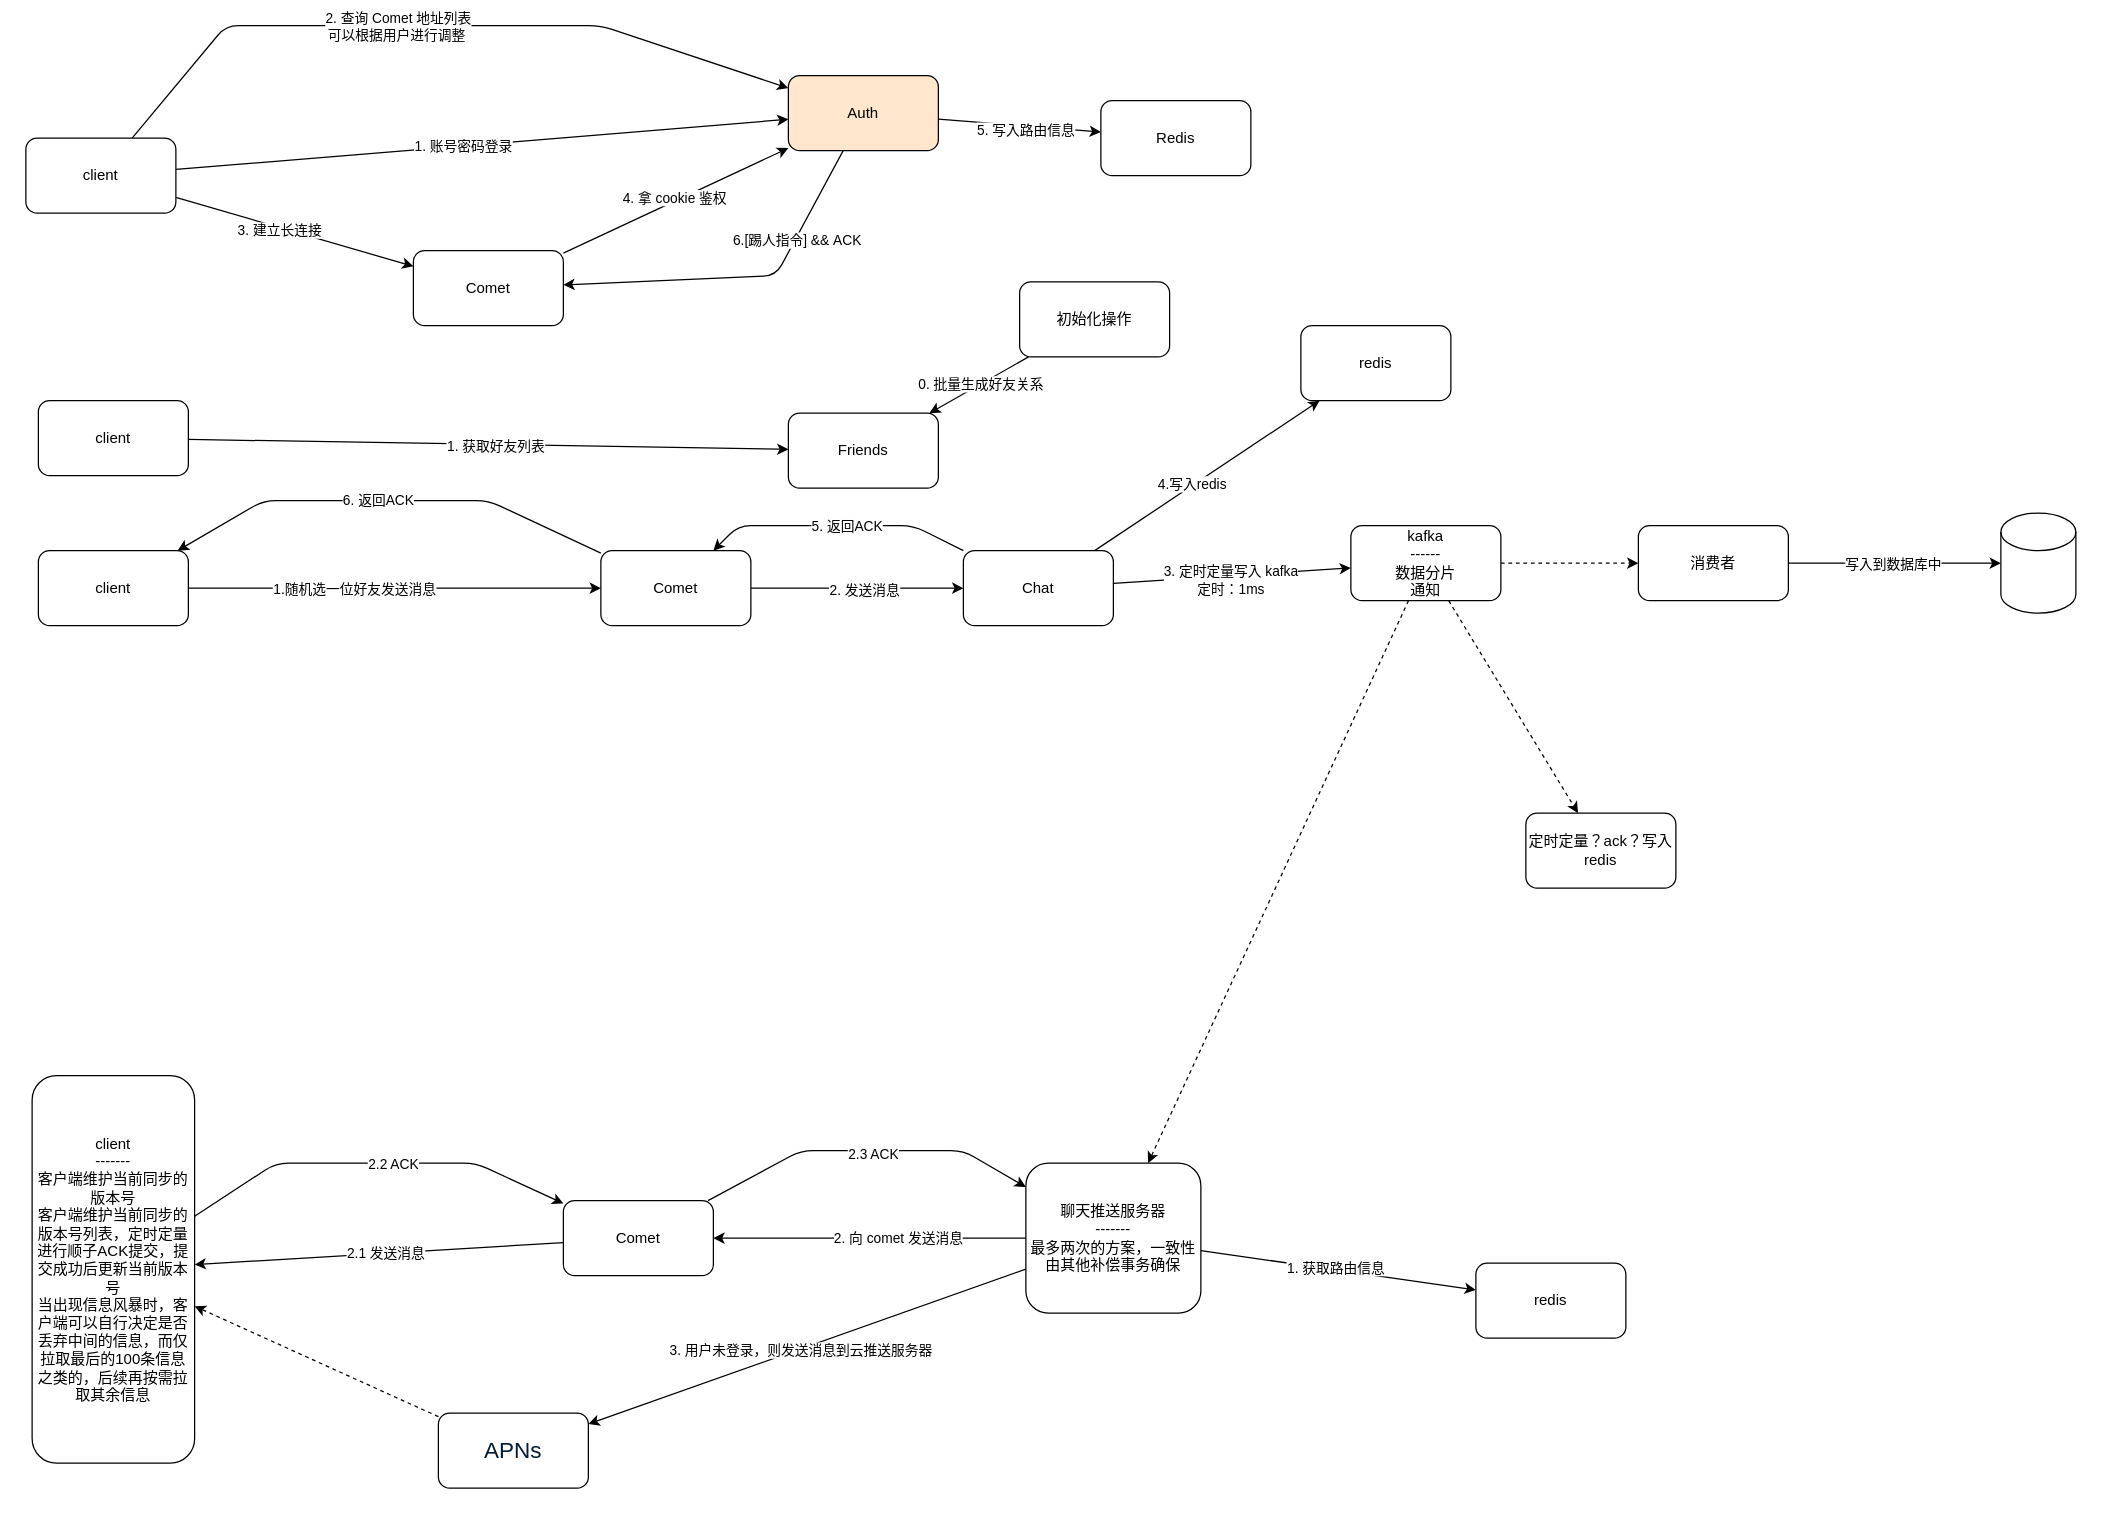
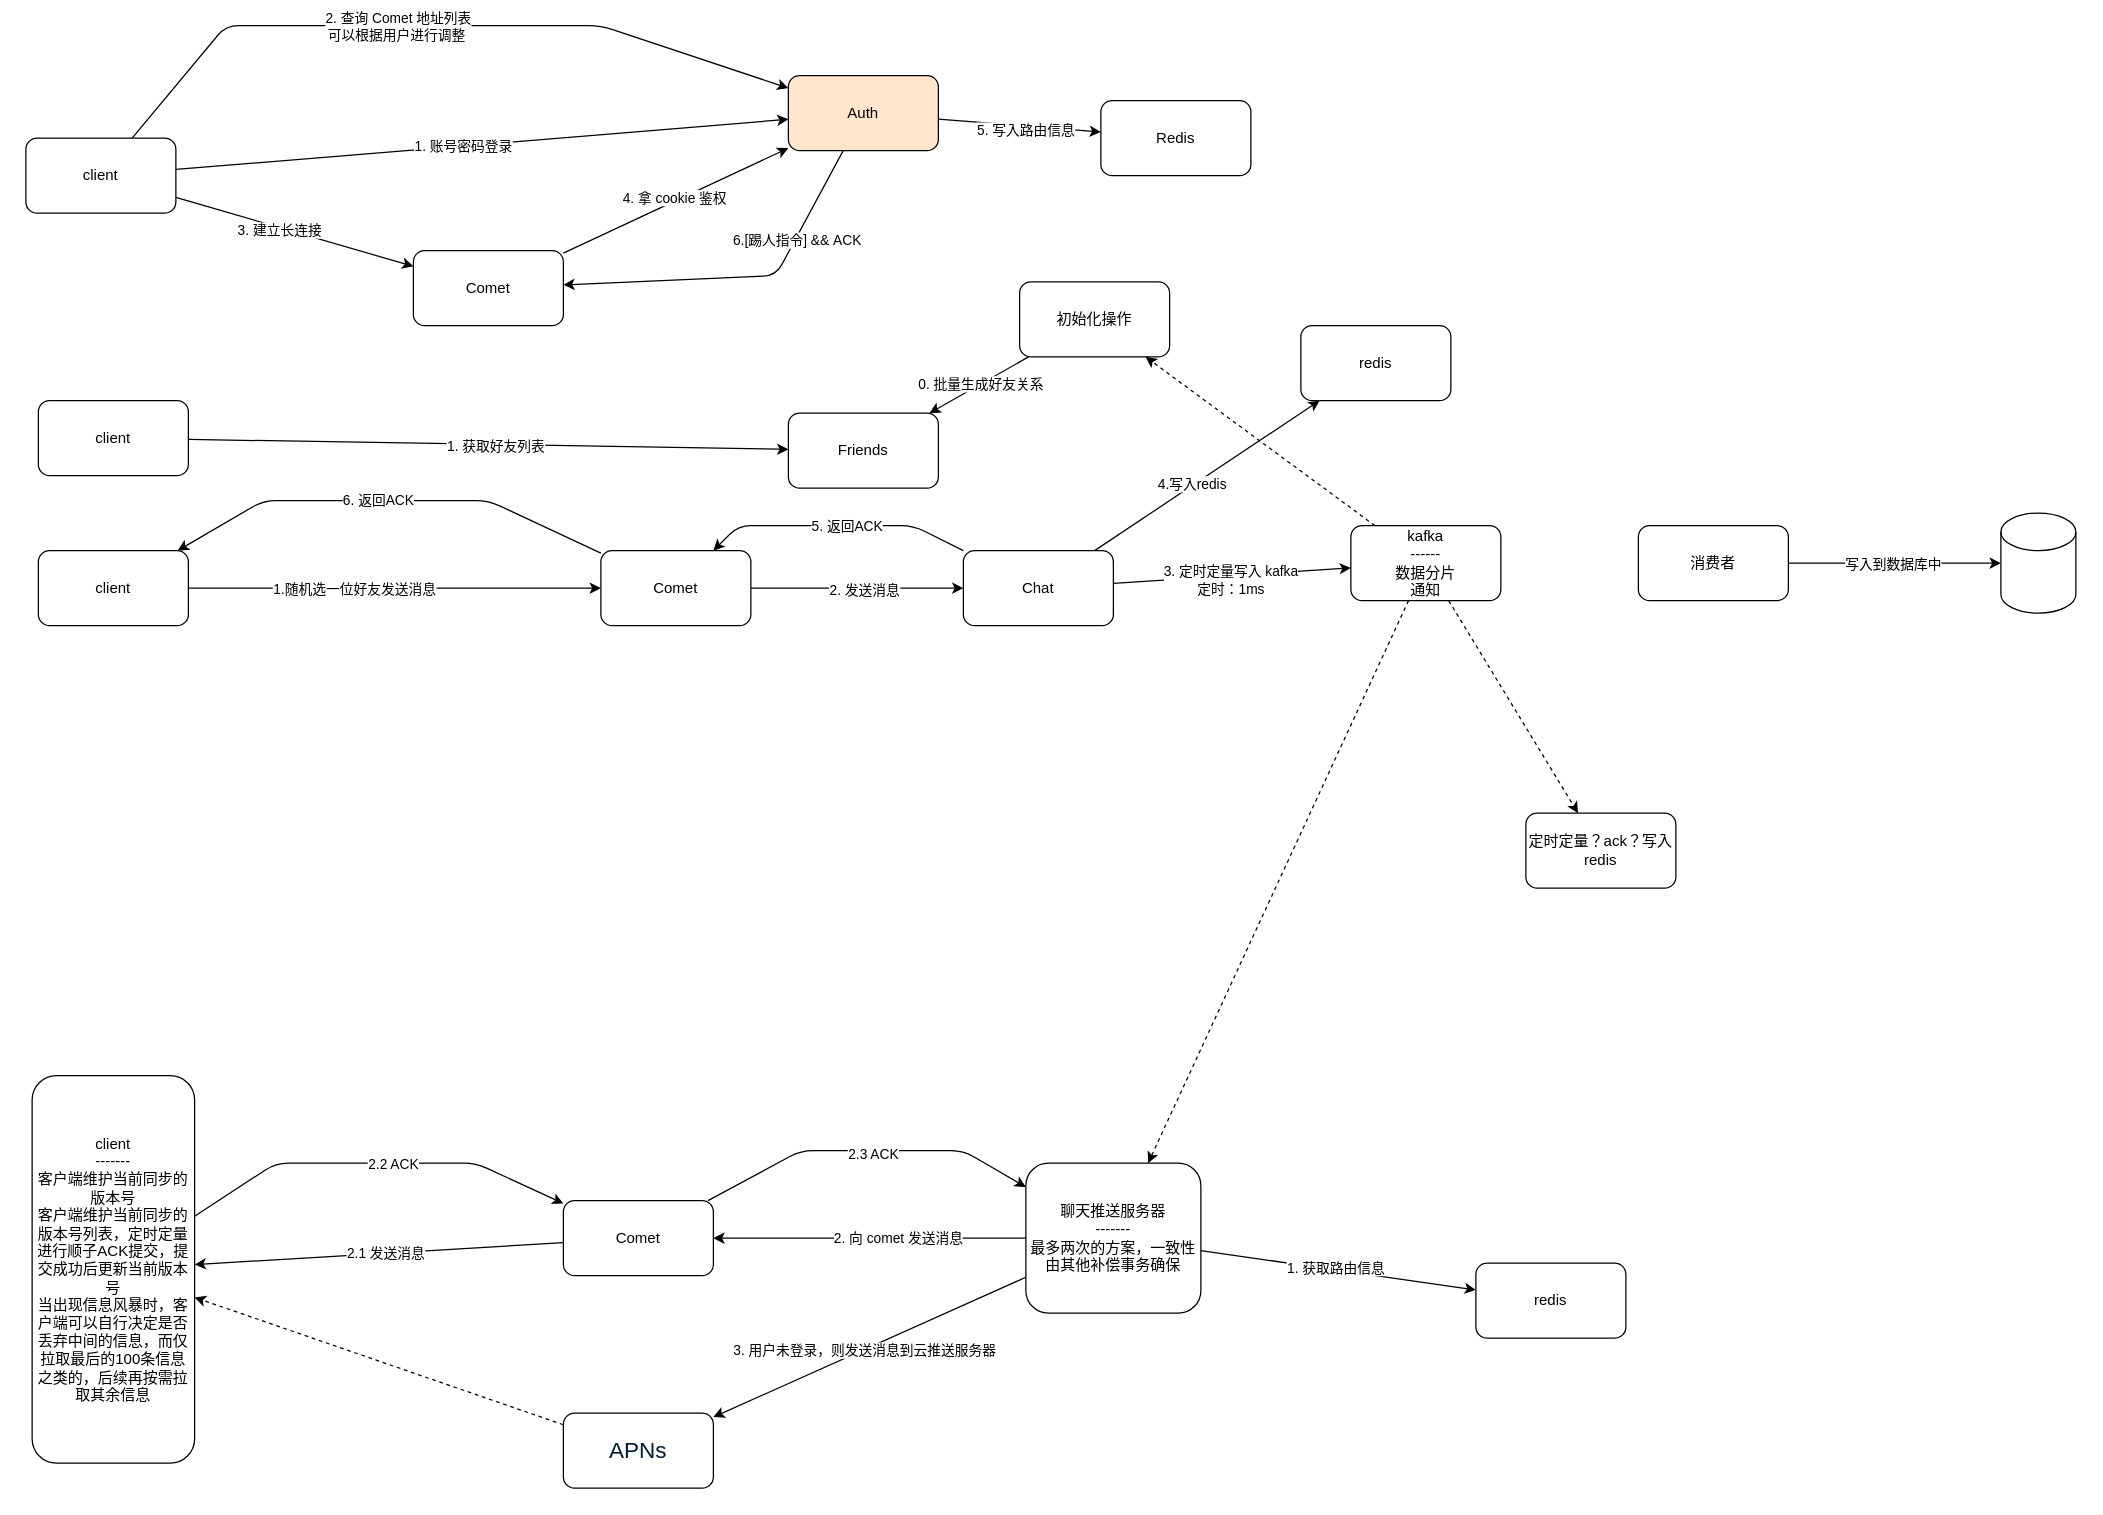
(1565, 563) -> (1263, 444)
(513, 1451) -> (638, 1451)
